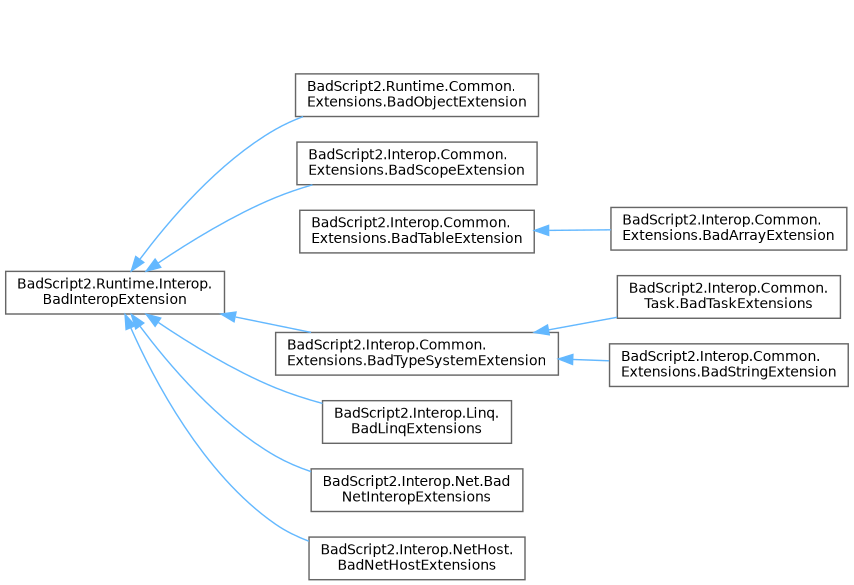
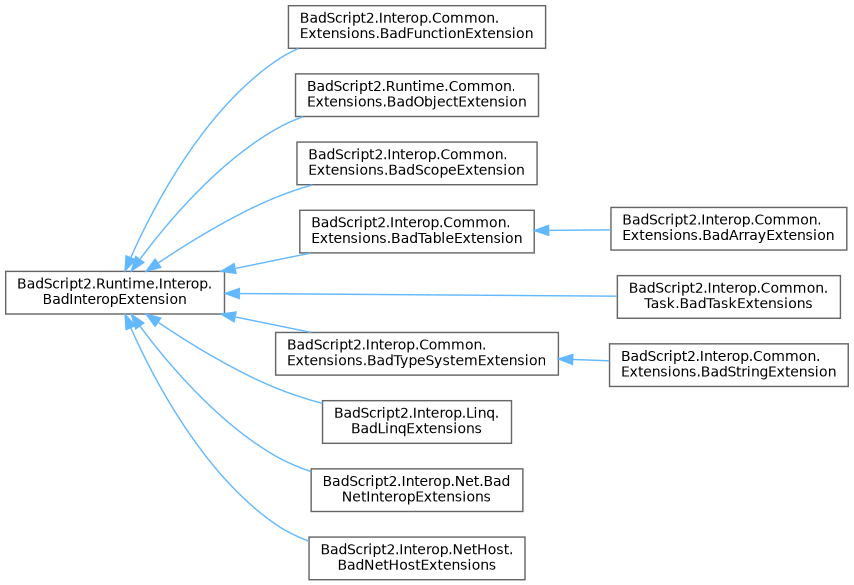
none -> (417, 27)
none -> (273, 261)
(583, 324) -> (428, 295)
